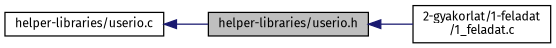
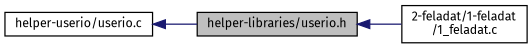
(84, 24) -> (79, 24)
(482, 24) -> (464, 24)
